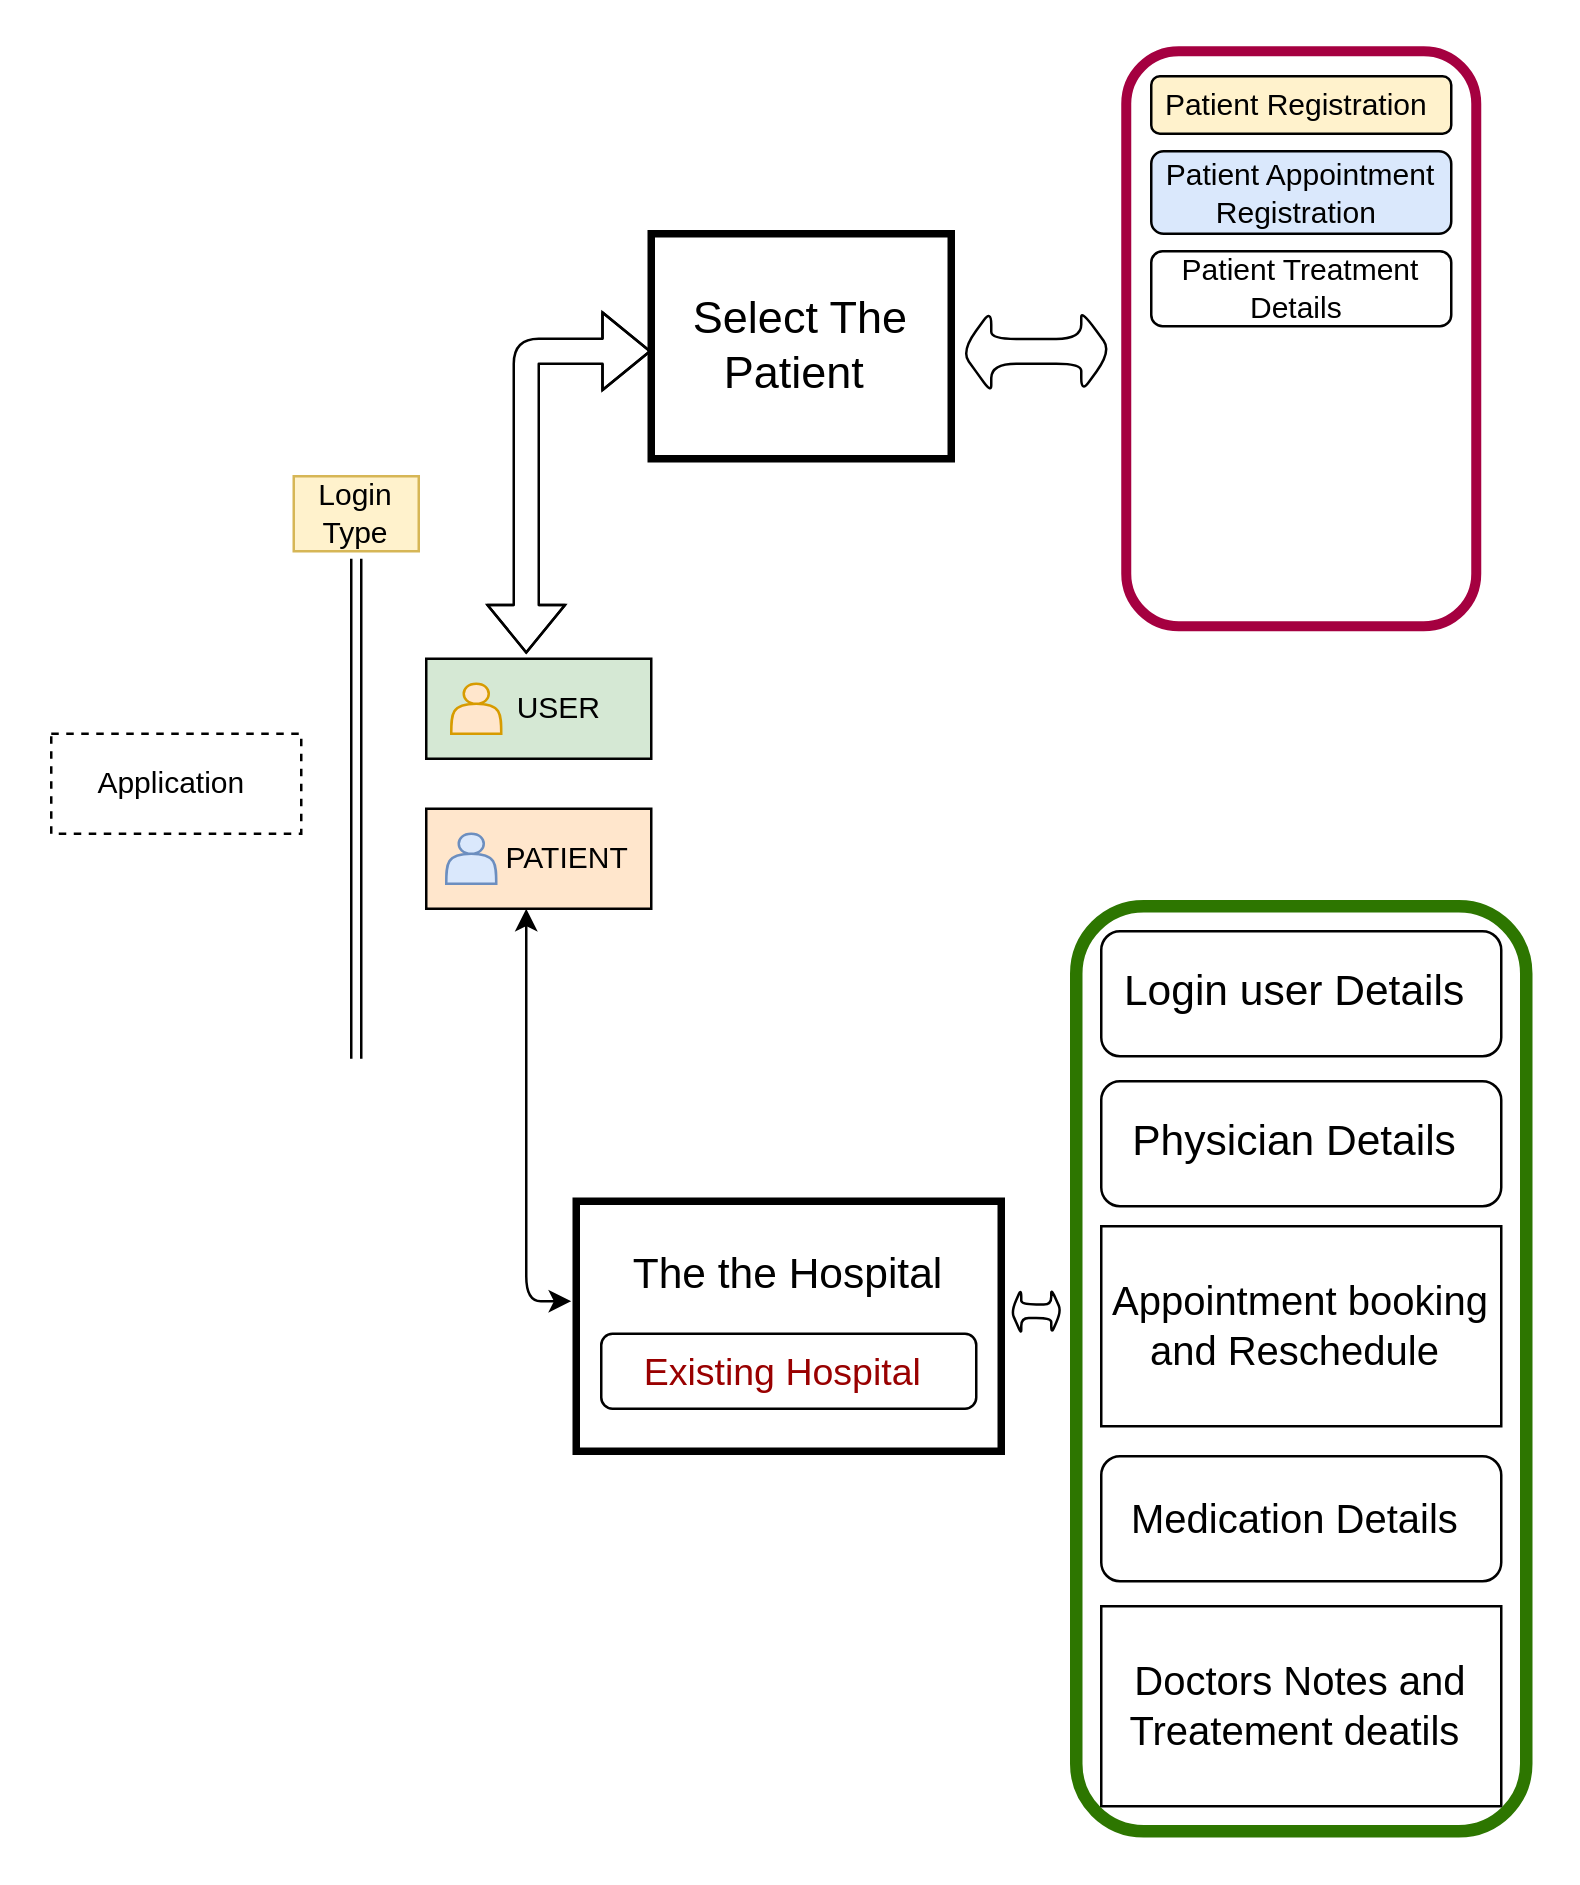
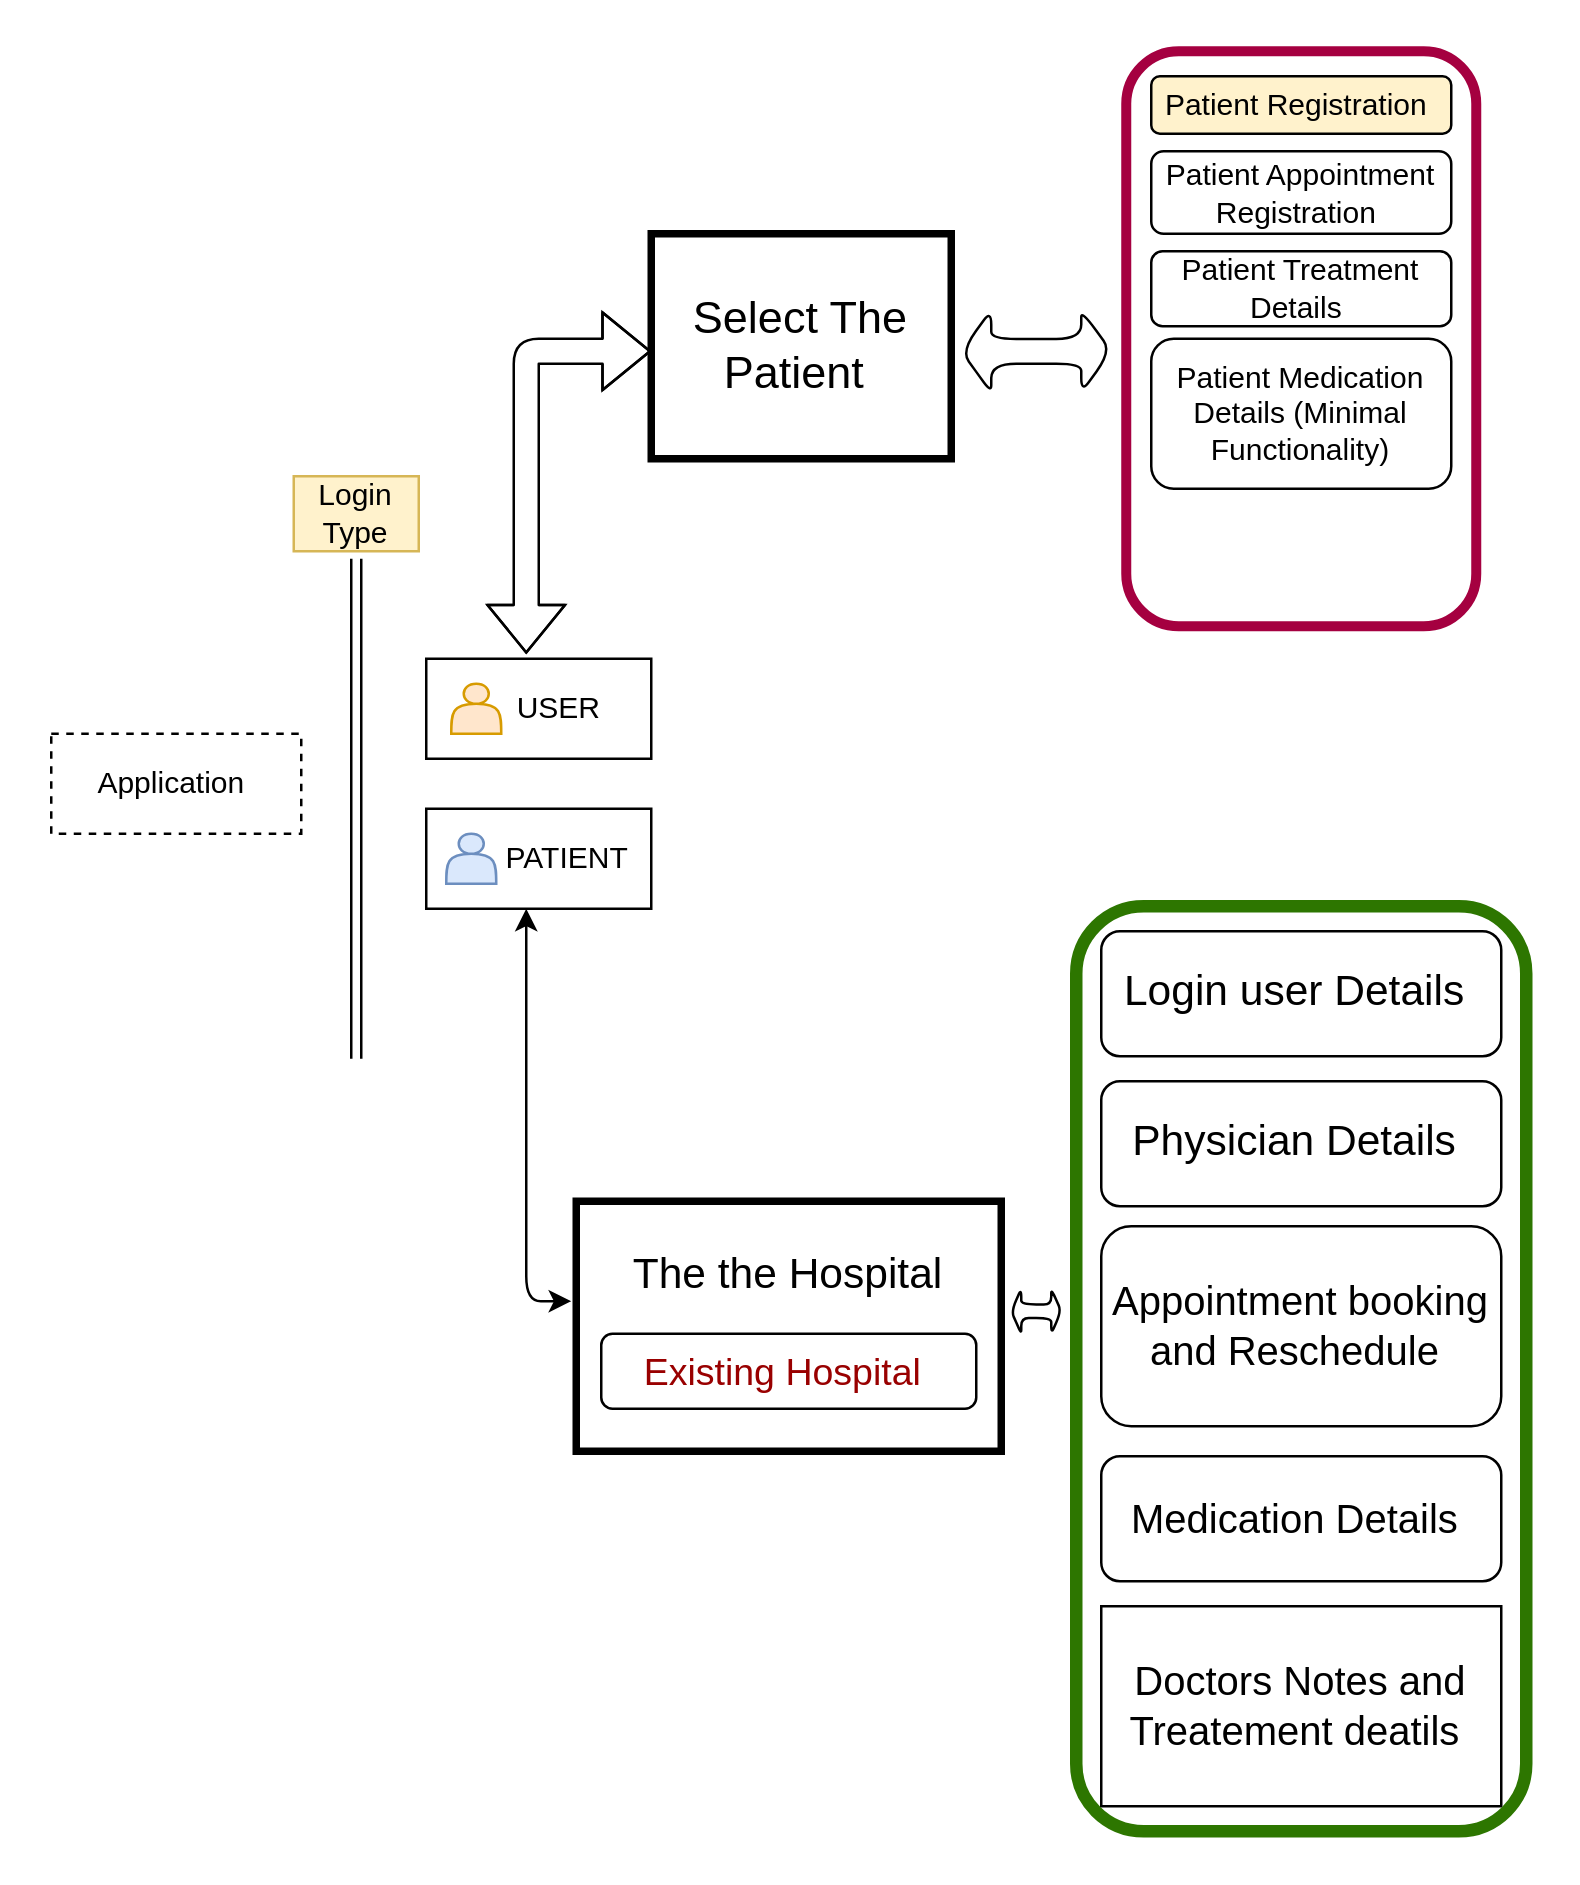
(1301, 193) -> (1301, 193)
none -> (1301, 414)
(539, 709) -> (539, 709)
(539, 859) -> (539, 859)
(1301, 1326) -> (1301, 1326)
